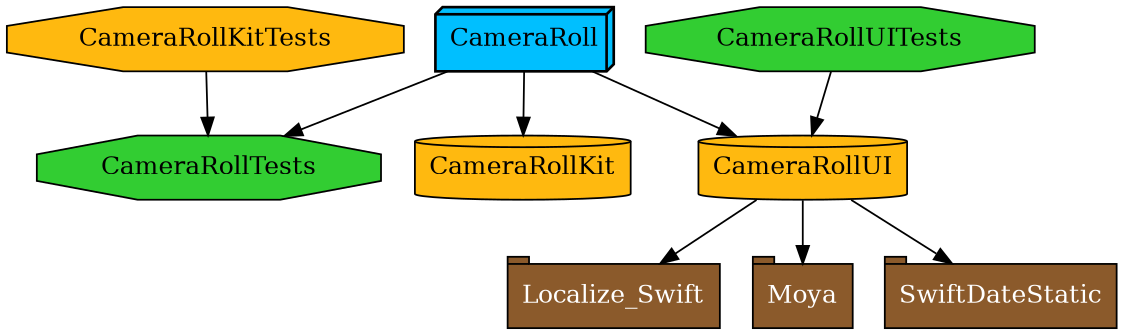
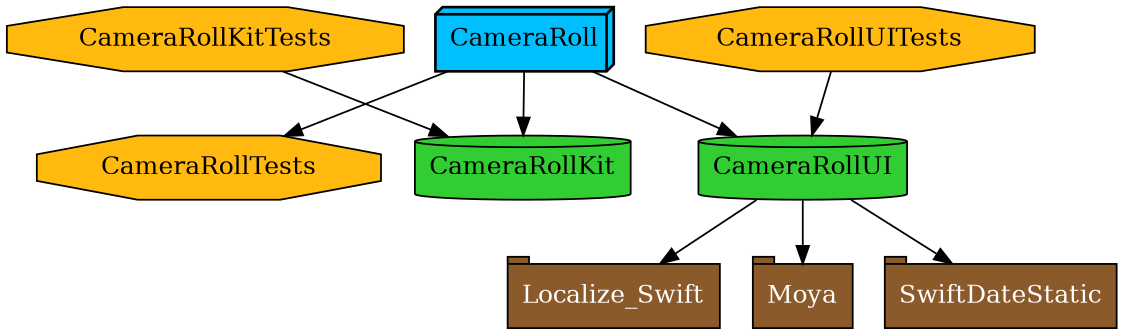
(840, 39) -> (840, 39)
(207, 95) -> (350, 98)
(209, 168) -> (209, 168)
(523, 168) -> (523, 168)
(803, 168) -> (803, 168)
